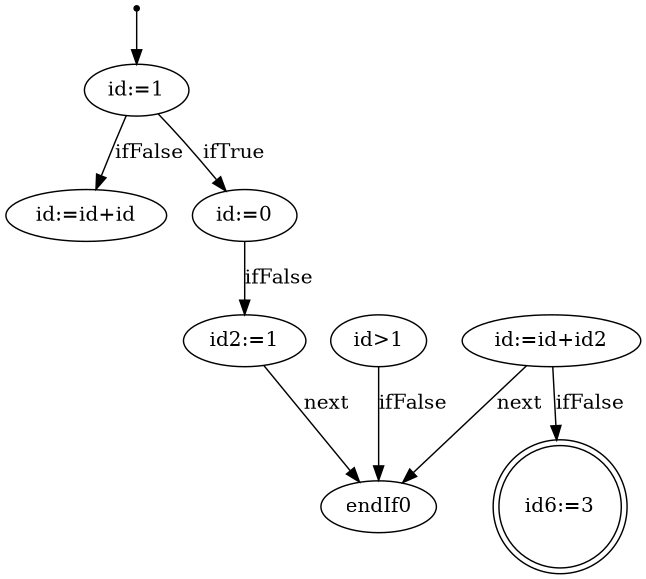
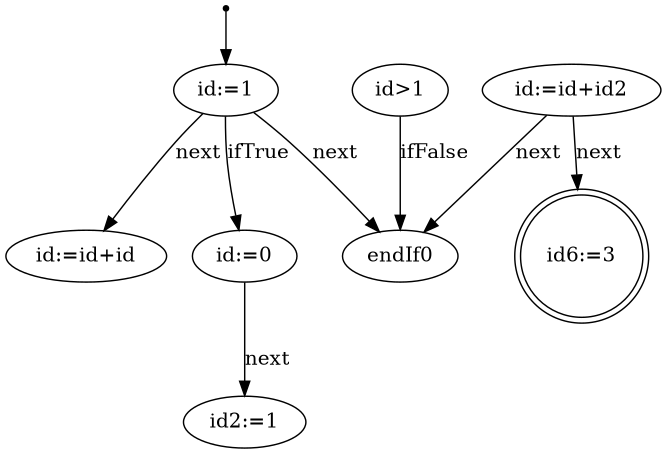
(150, 153) -> (199, 153)
(279, 278) -> (268, 359)
(590, 403) -> (599, 153)
(307, 418) -> (314, 165)
